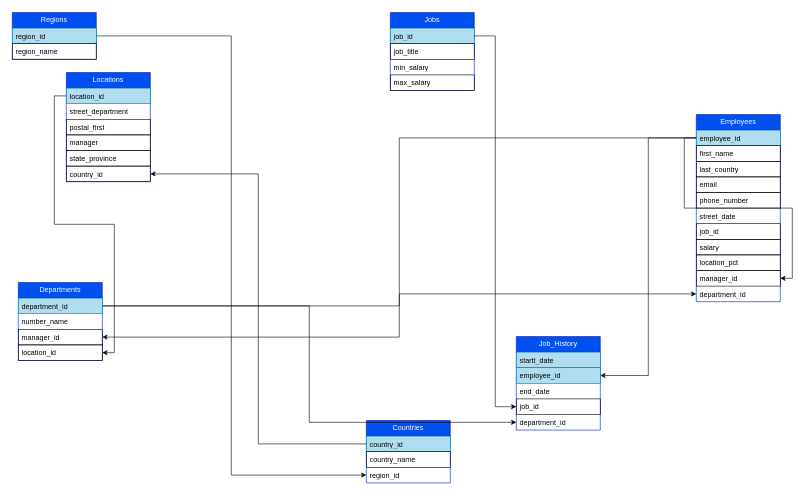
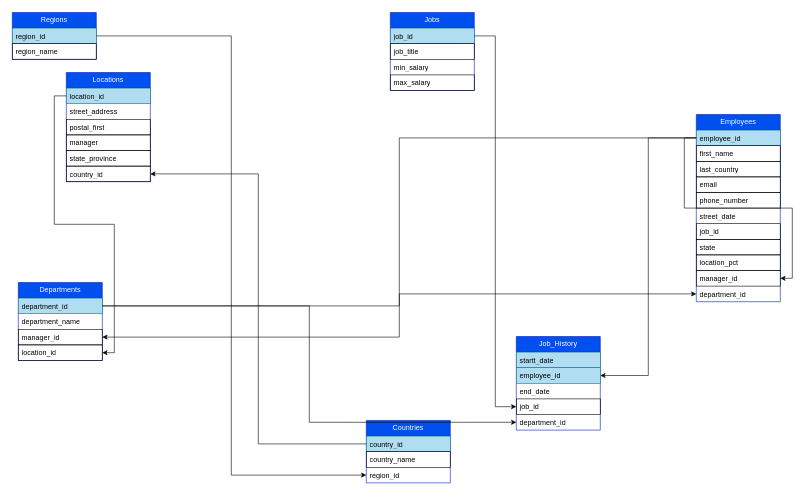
(104, 112) -> (98, 112)
(711, 248) -> (710, 248)
(44, 322) -> (52, 322)
